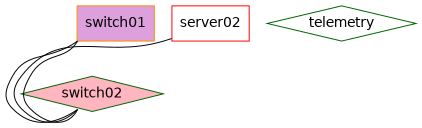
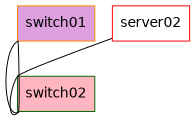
(342, 23) -> none
(92, 94) -> (56, 94)
